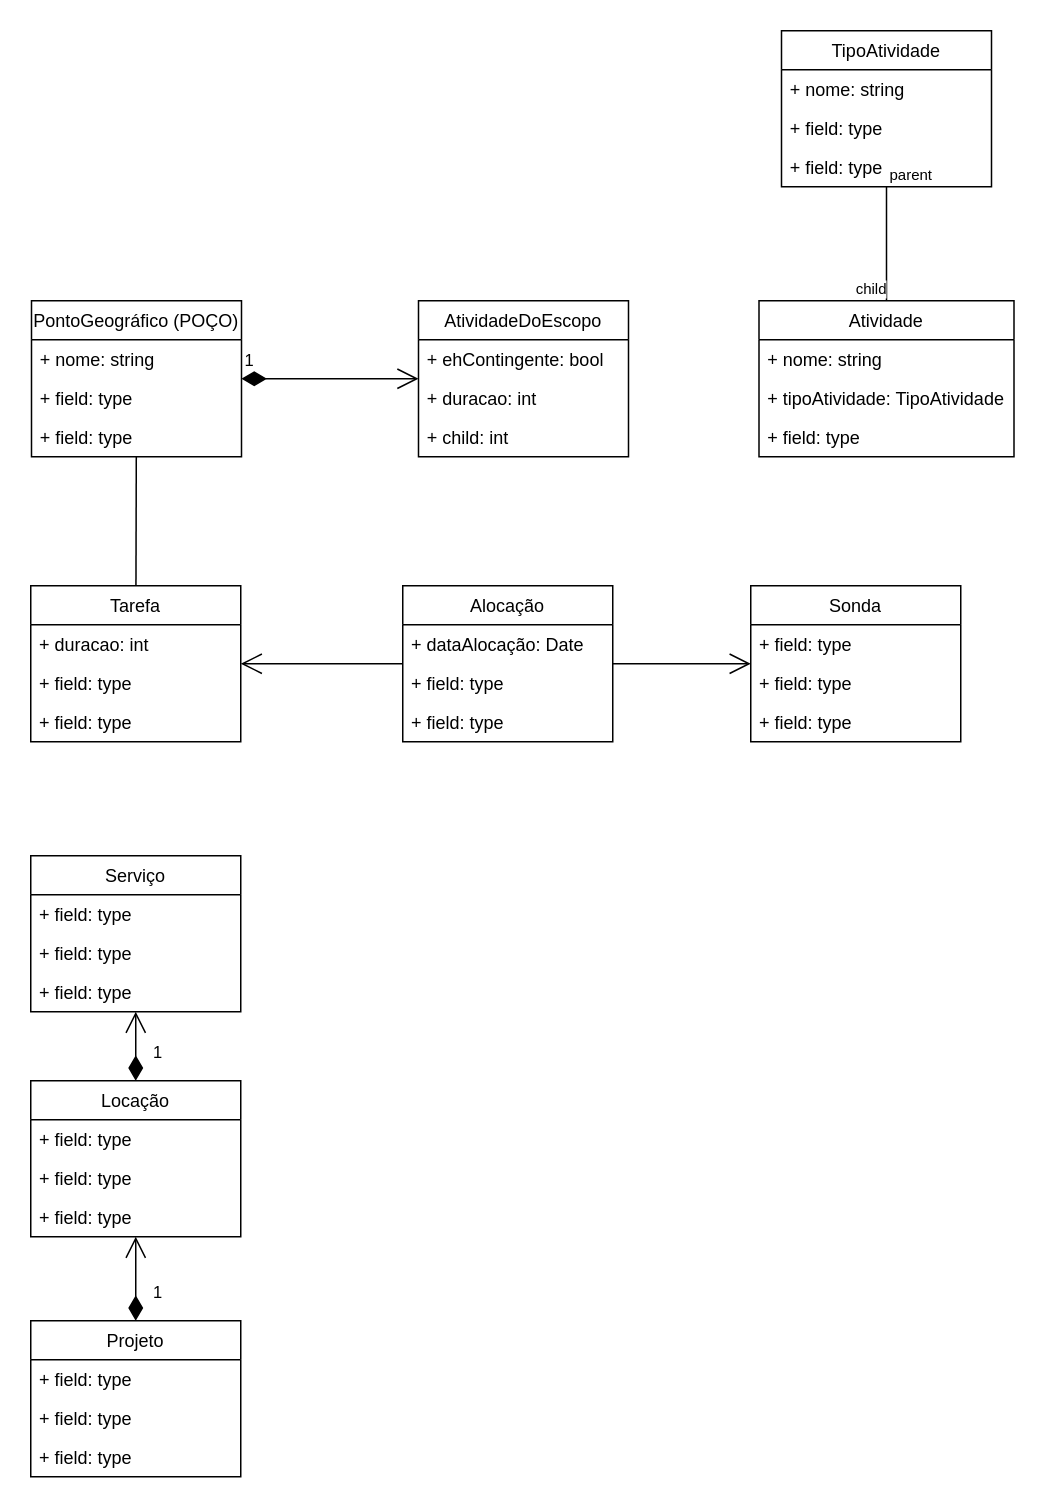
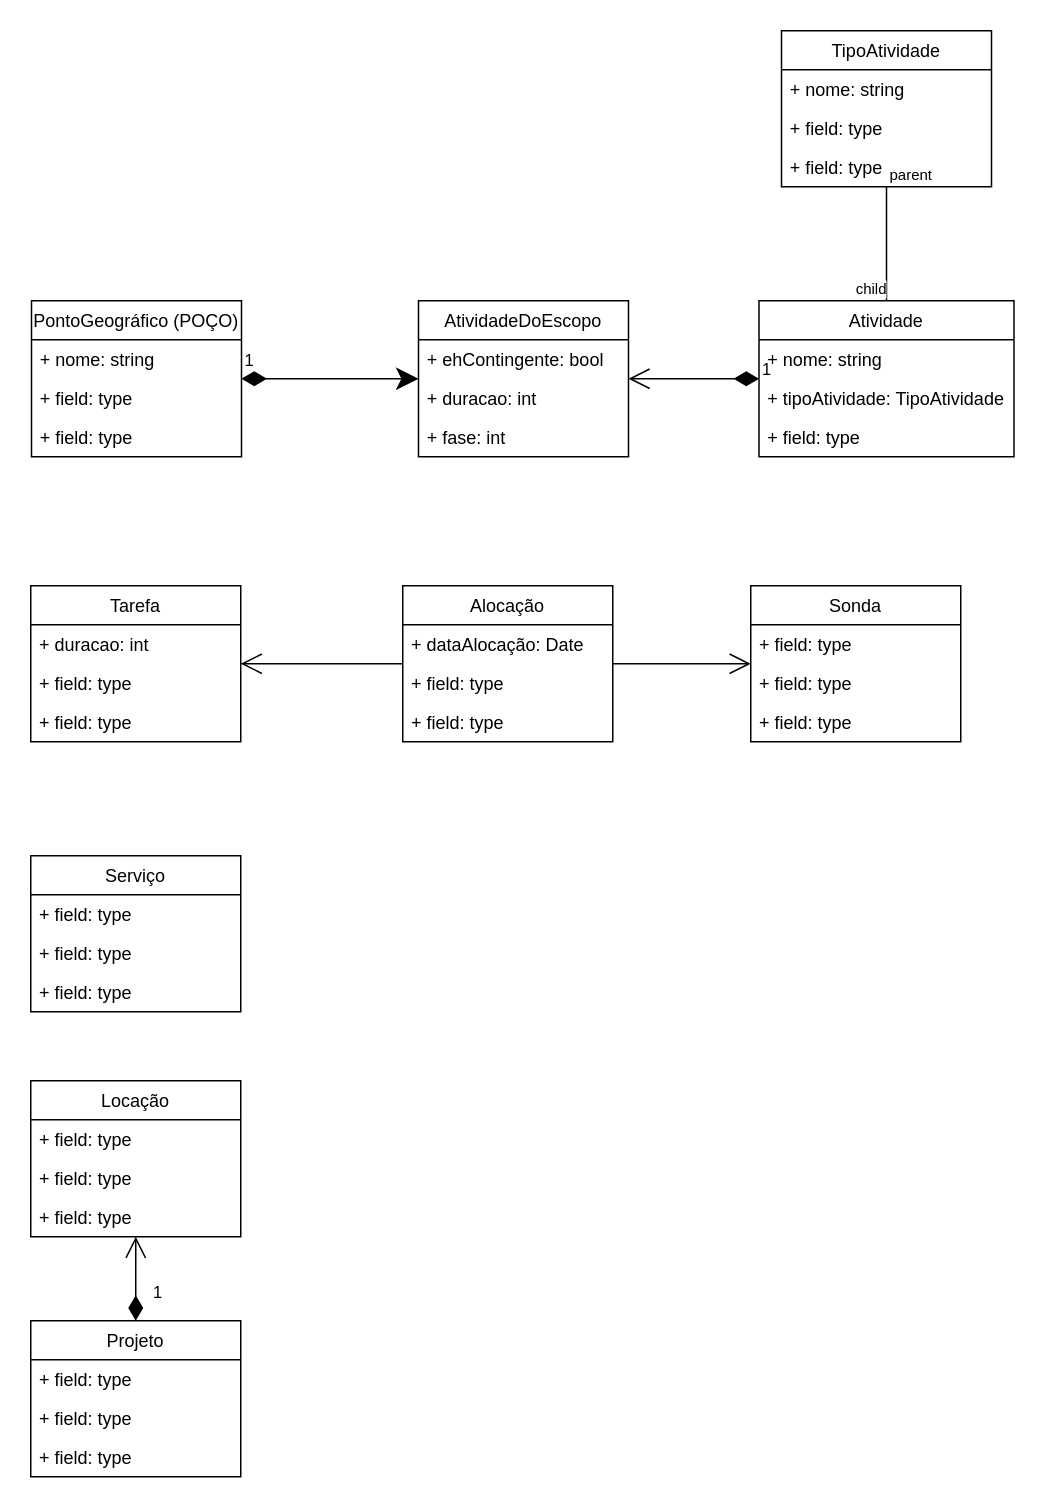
(405, 379) -> (400, 379)
none -> (684, 379)
(473, 438) -> (473, 438)
(136, 520) -> none
(136, 1036) -> none
